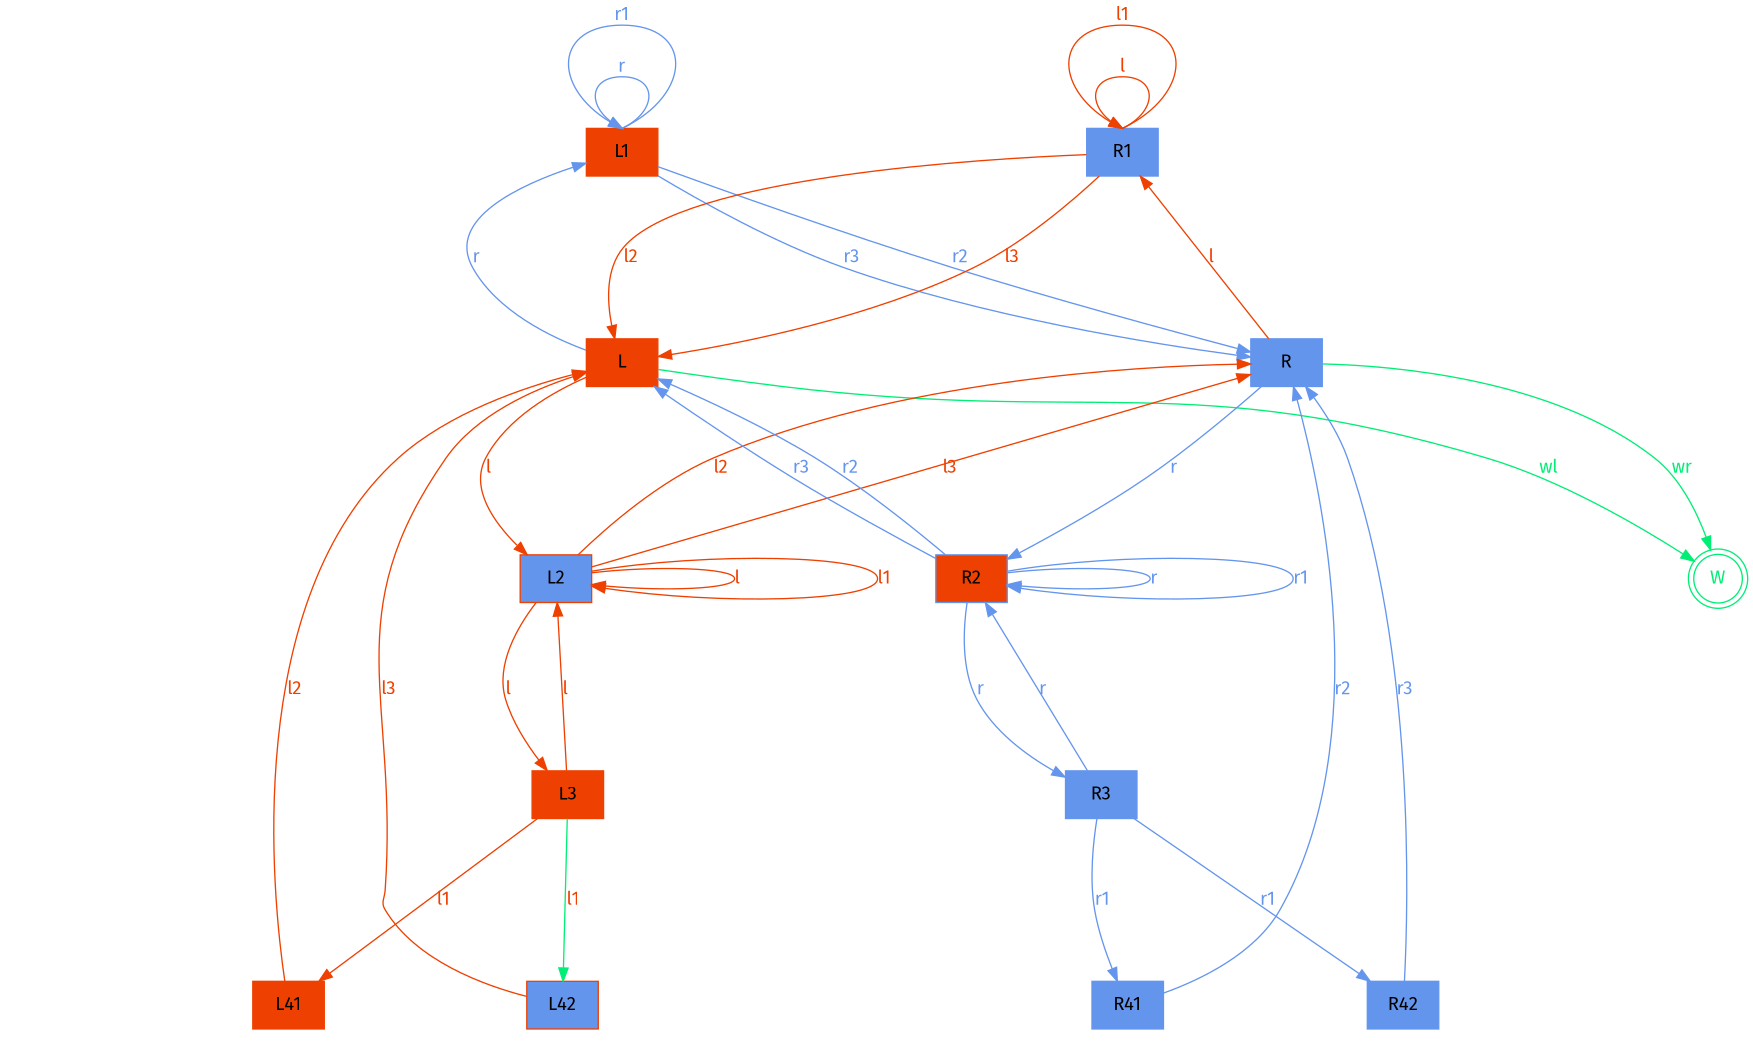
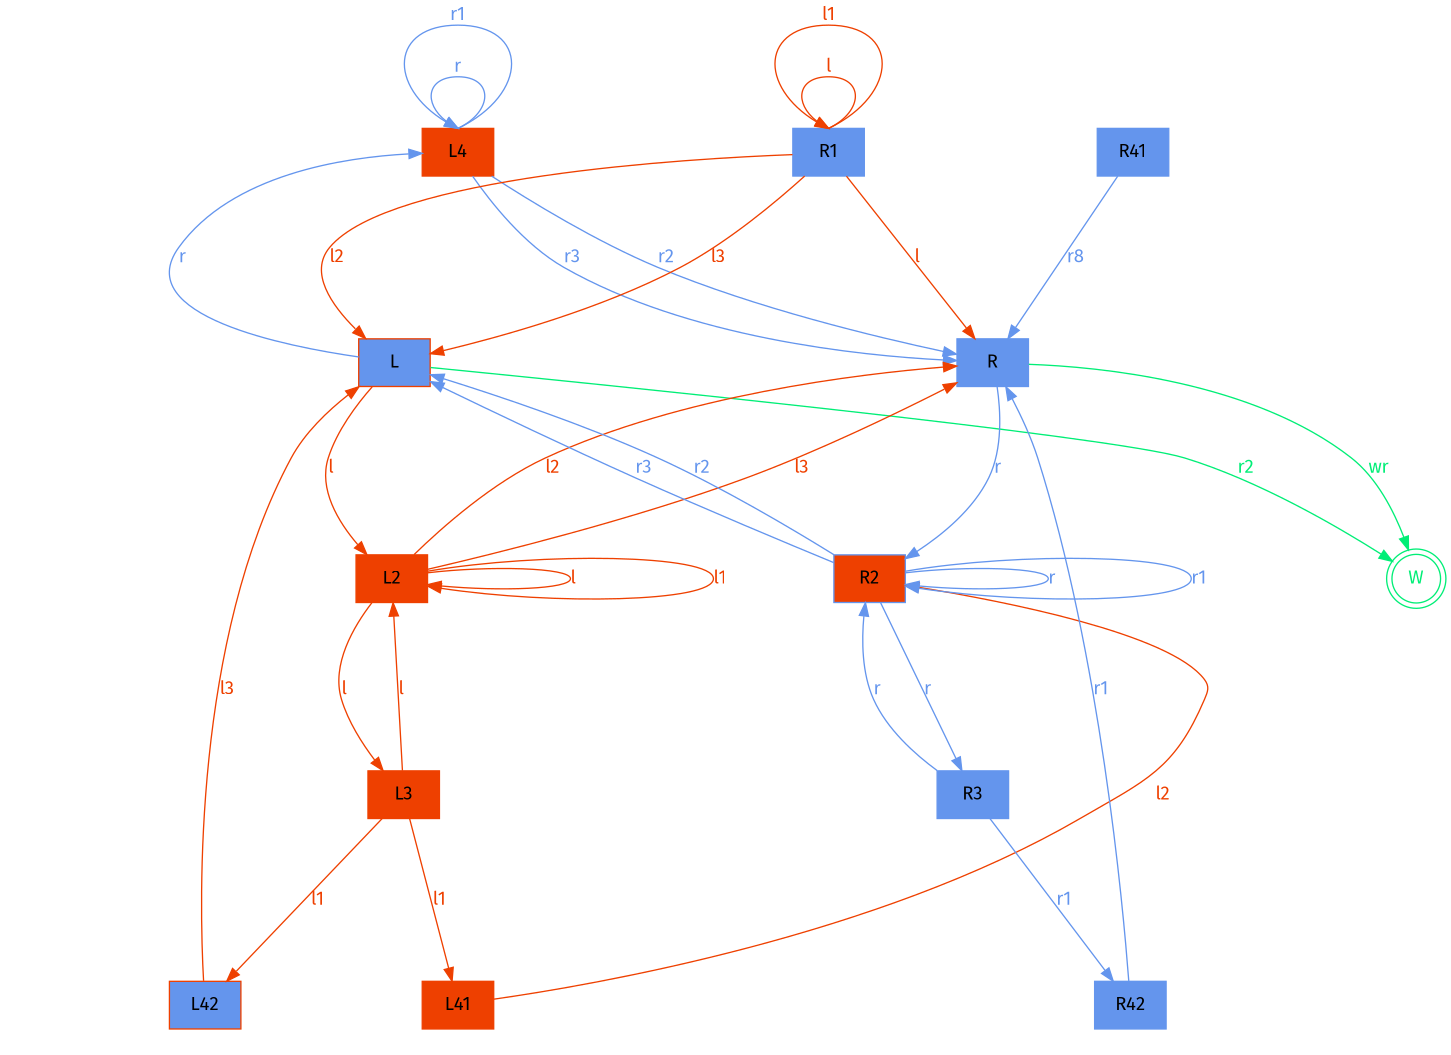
(622, 152) -> (458, 152)
(1209, 263) -> (906, 252)
(622, 363) -> (394, 363)
(1549, 468) -> (1246, 468)
(556, 579) -> (392, 579)
(306, 610) -> (1029, 845)
(1343, 689) -> (1075, 257)
(1405, 689) -> (1101, 689)
(565, 893) -> (309, 895)
(1093, 895) -> none
